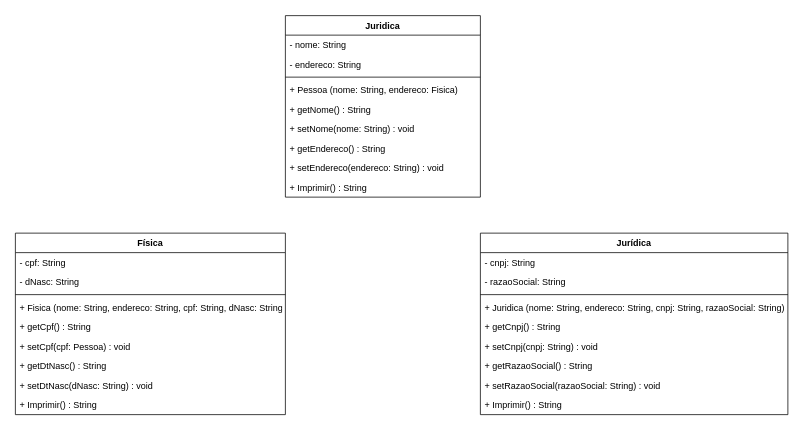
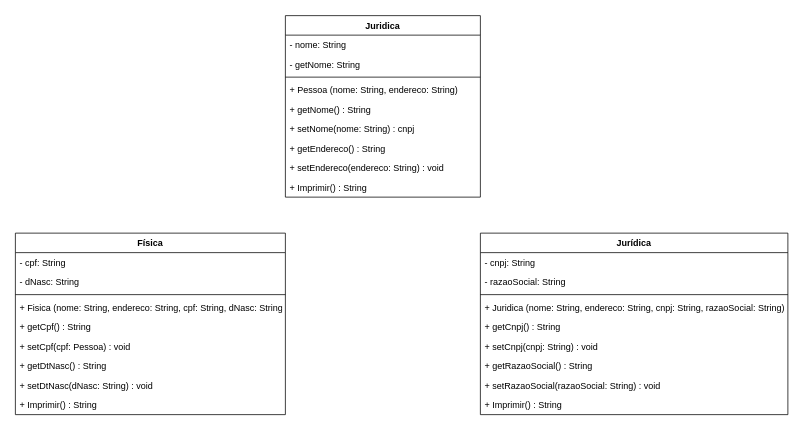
(330, 65) -> (328, 65)
(380, 90) -> (381, 90)
(356, 129) -> (357, 129)
